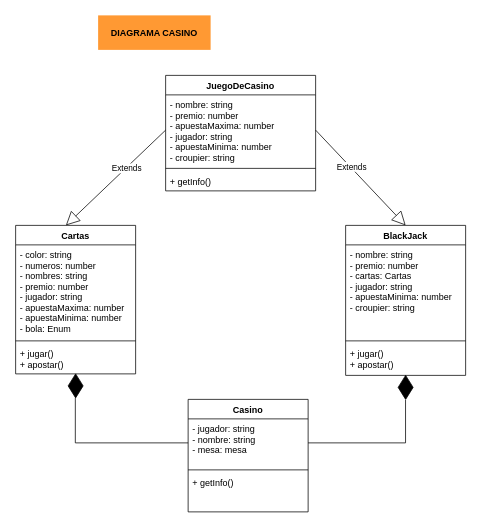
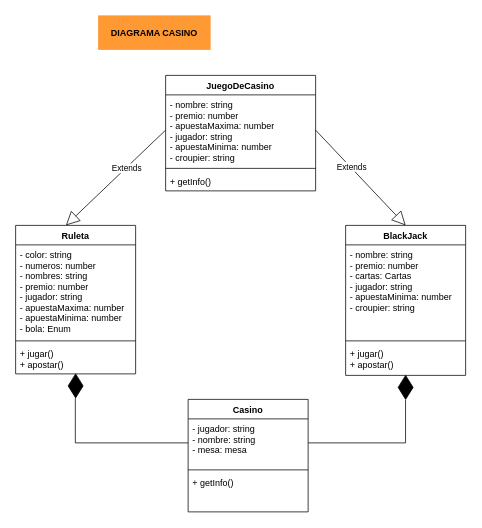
(75, 236) -> (75, 236)
